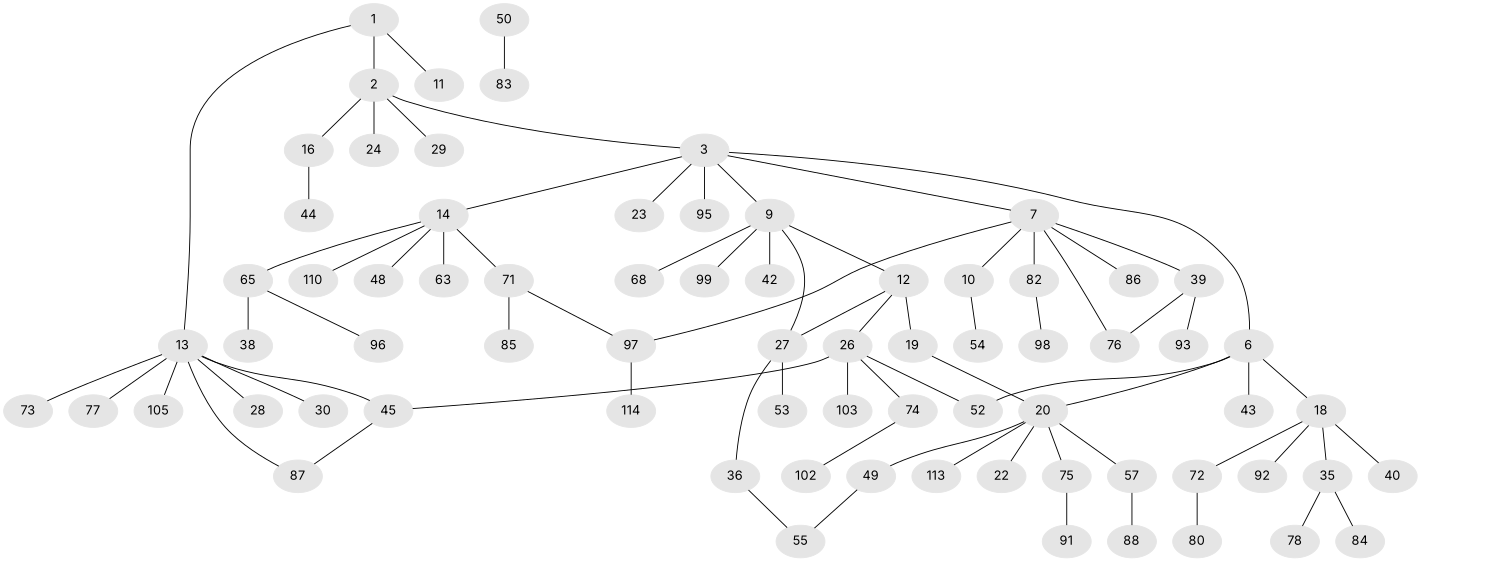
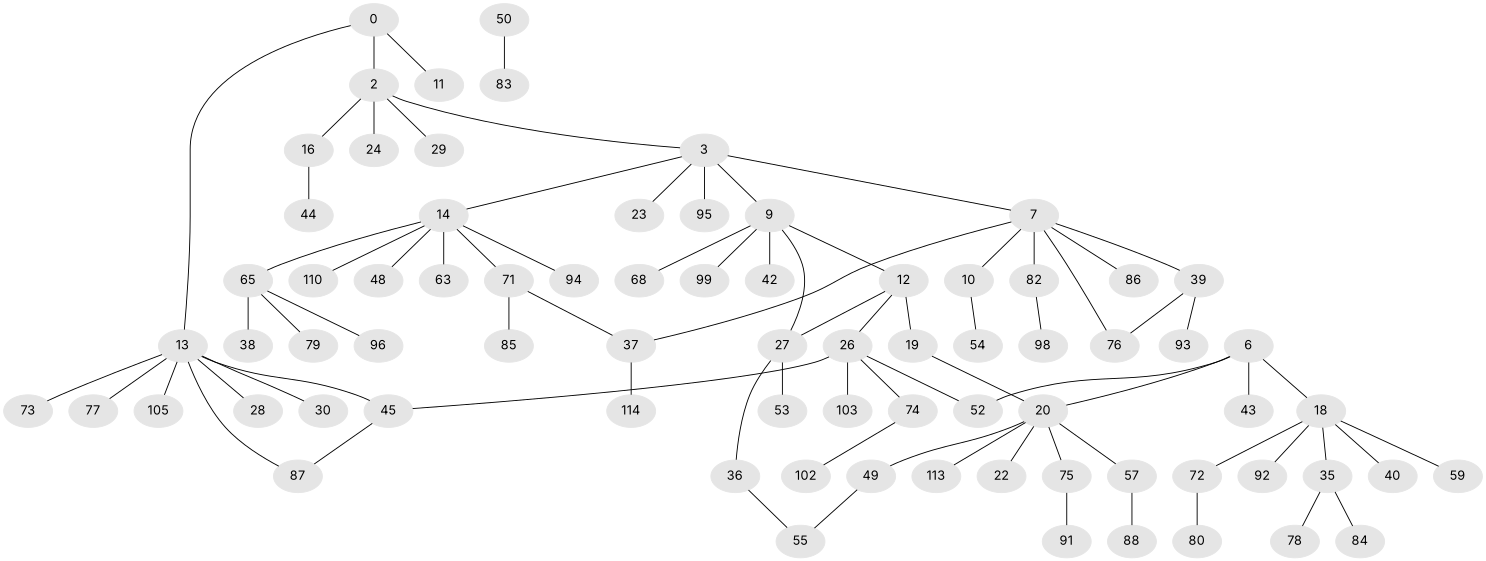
(374, 20) -> (374, 20)
(1023, 189) -> none
none -> (574, 281)
none -> (313, 346)
(631, 346) -> (631, 346)
none -> (1458, 476)
